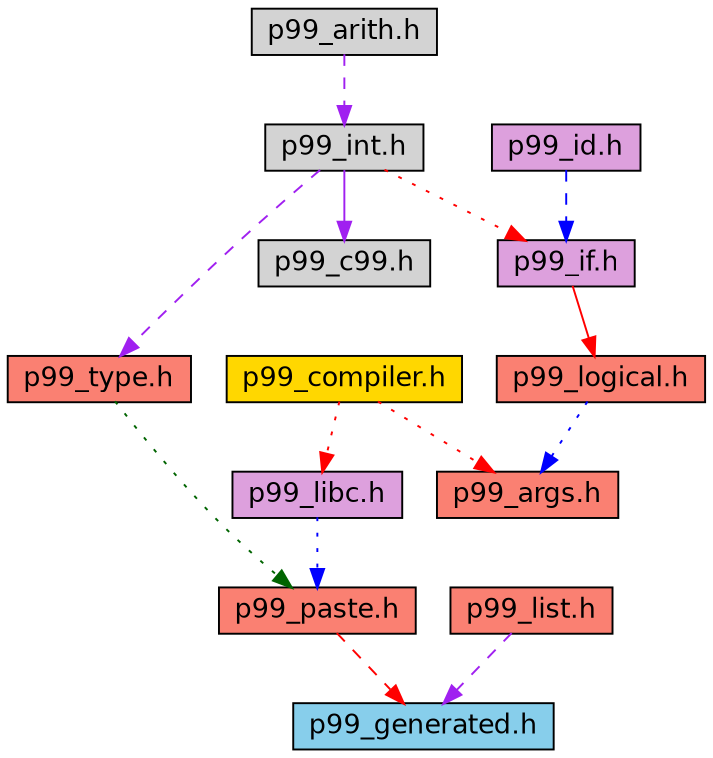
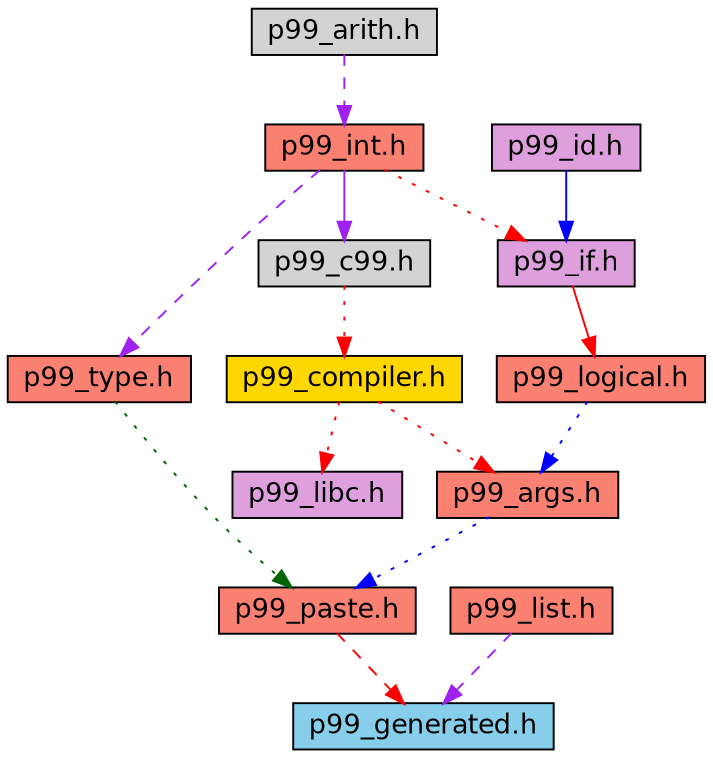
(344, 148) -> (344, 148)
(566, 196) -> (566, 196)
none -> (344, 311)
(317, 543) -> (431, 548)
